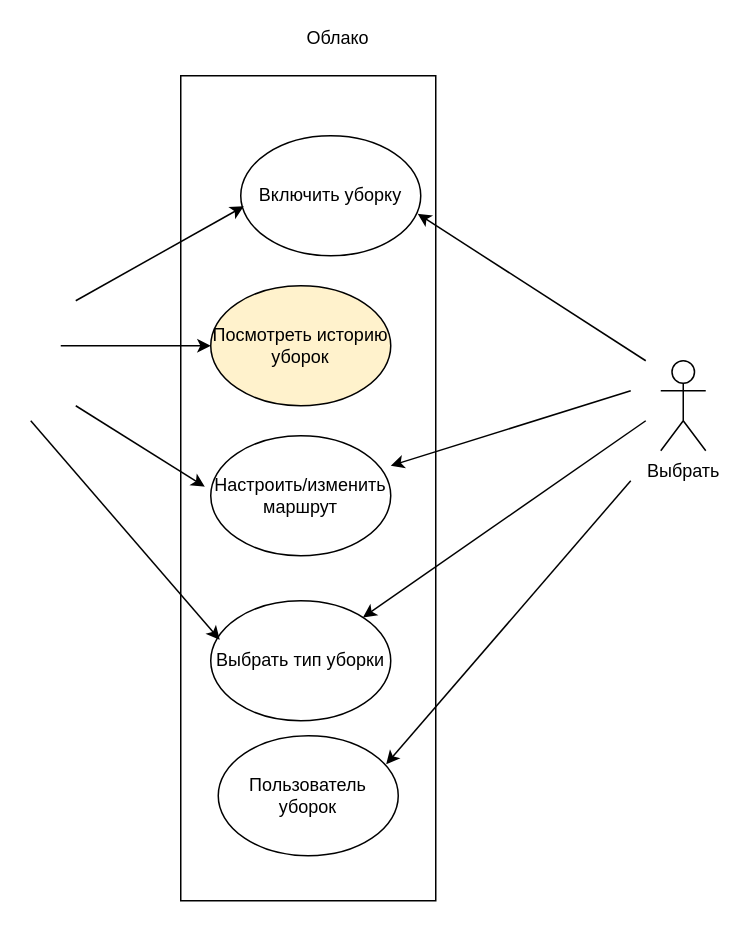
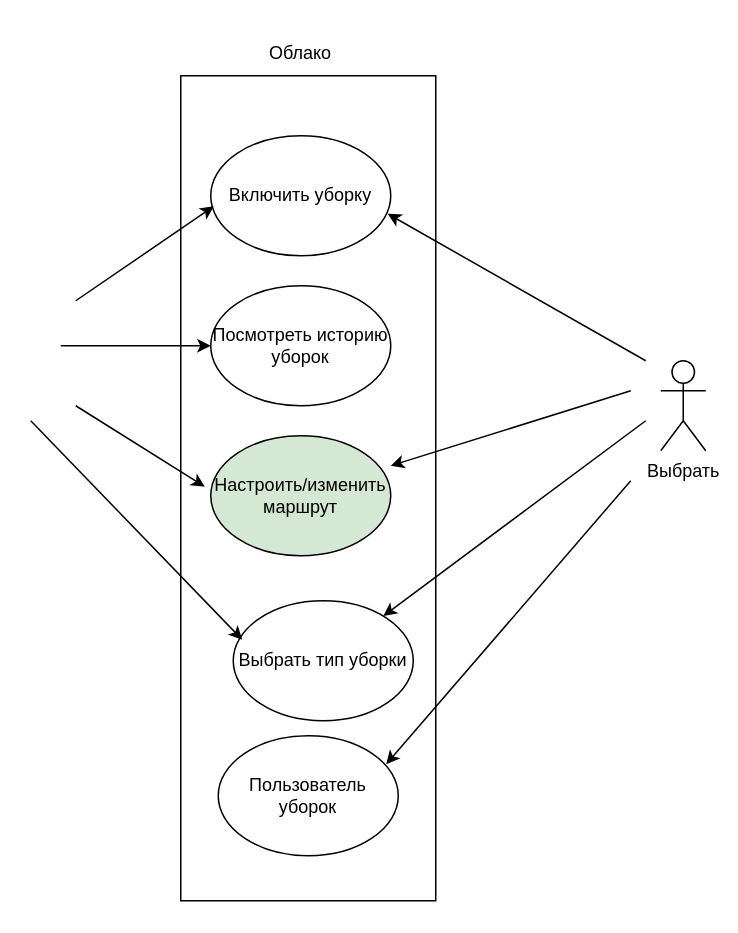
(338, 38) -> (301, 53)
(331, 196) -> (301, 196)
(301, 346) -> (301, 346)
(301, 496) -> (301, 496)
(301, 661) -> (323, 661)
